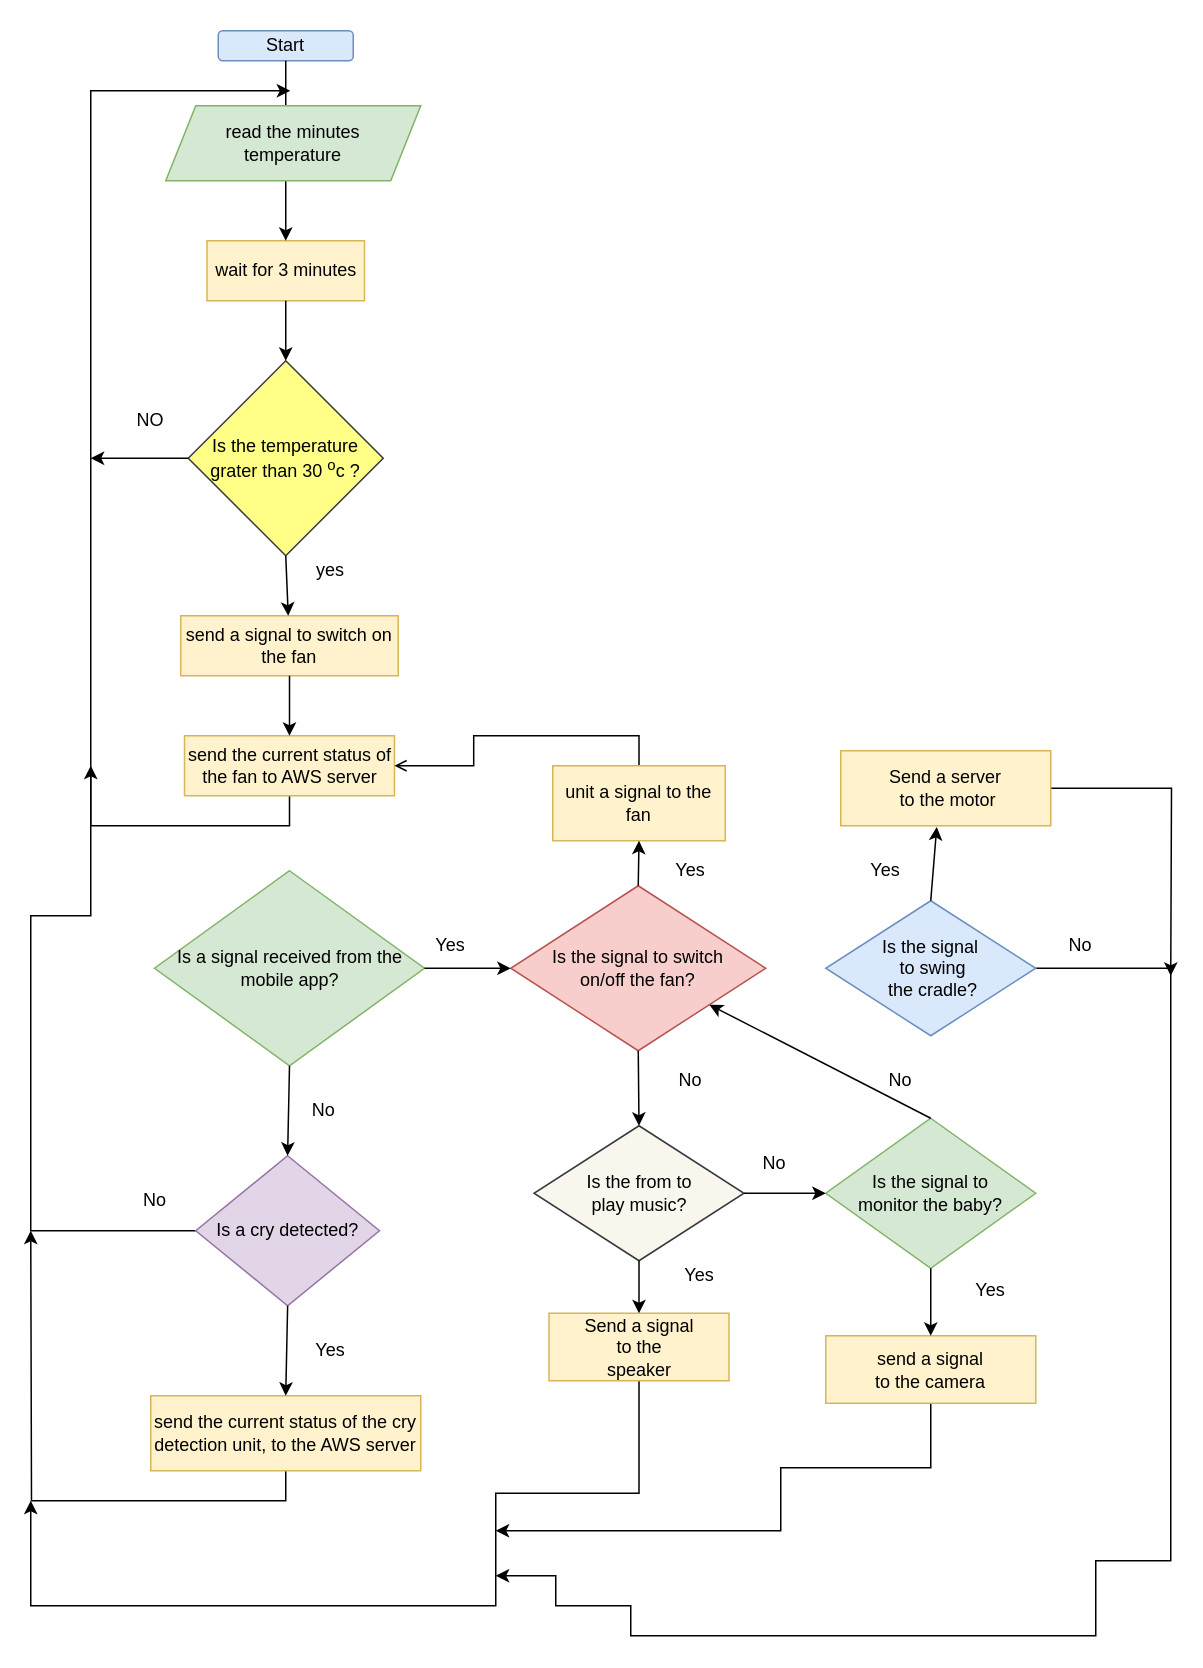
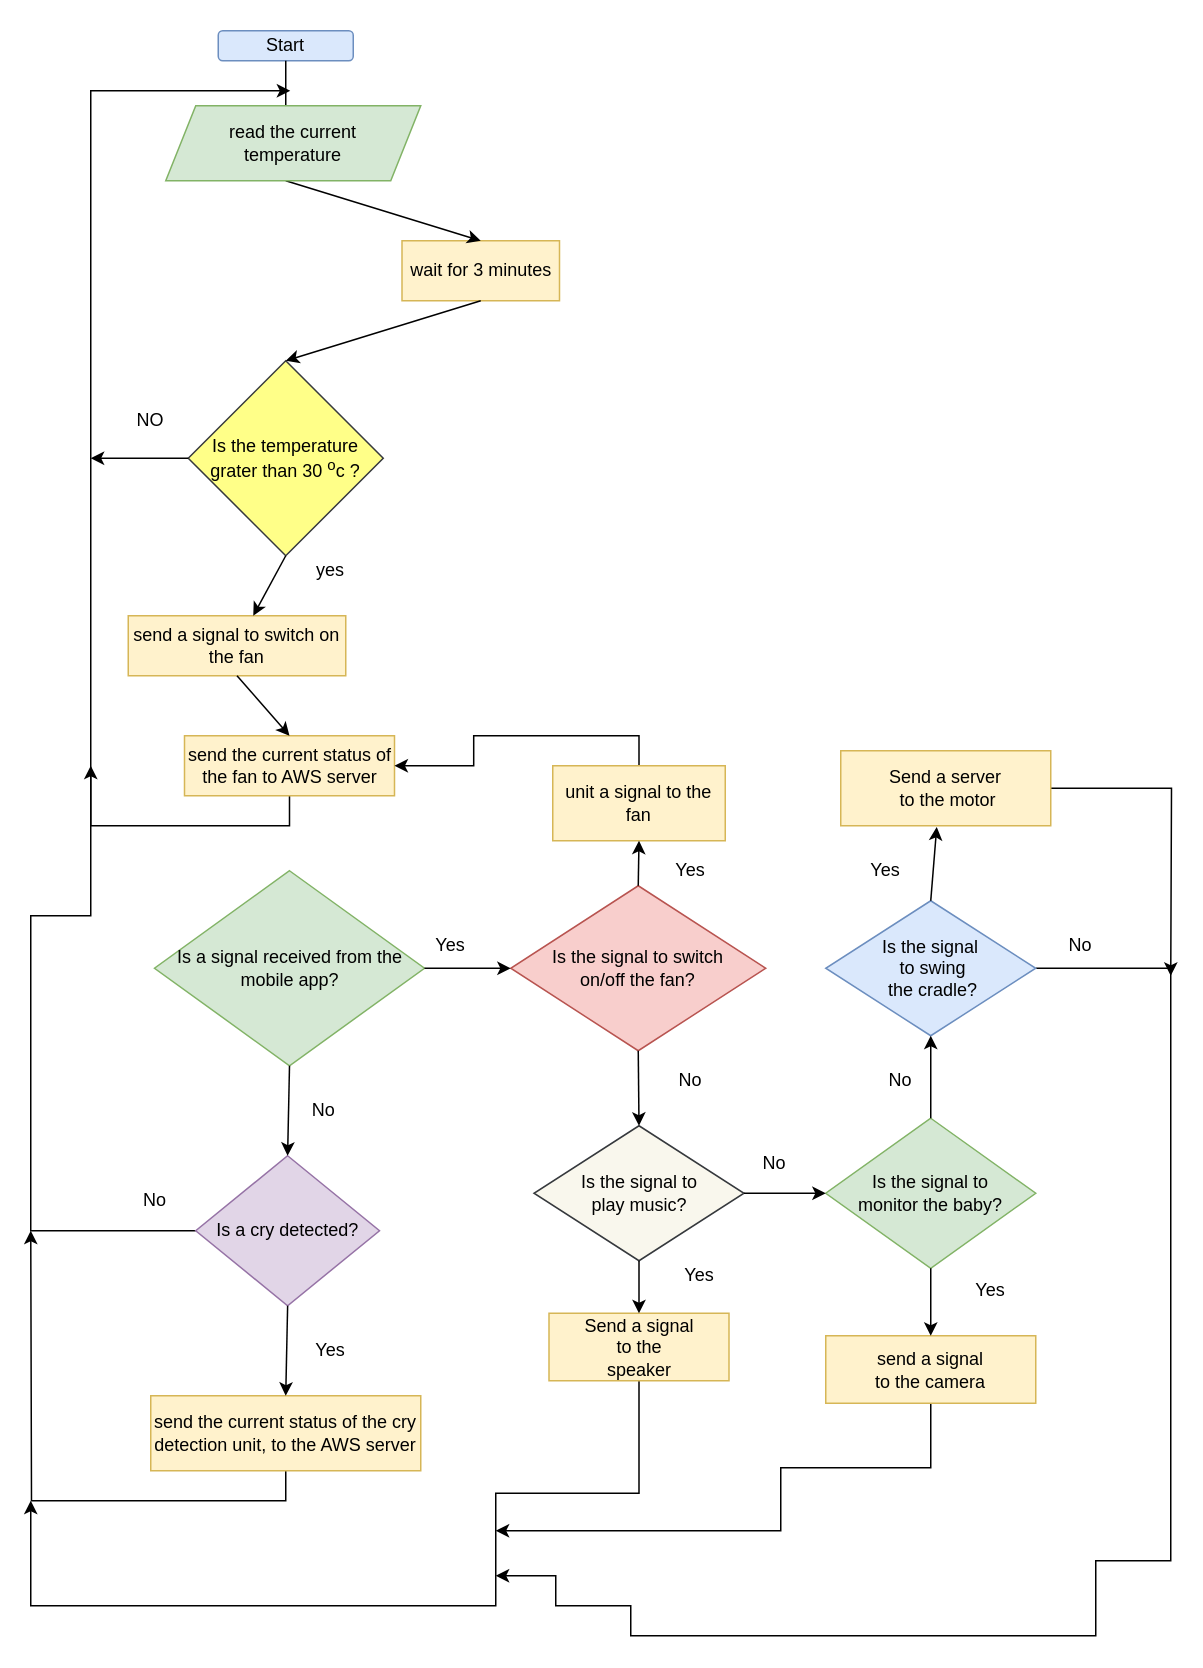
(293, 143) -> (293, 143)
(286, 271) -> (481, 271)
(290, 646) -> (237, 646)
(403, 766) -> (406, 766)
(825, 1064) -> (931, 1082)
(640, 1193) -> (640, 1193)
